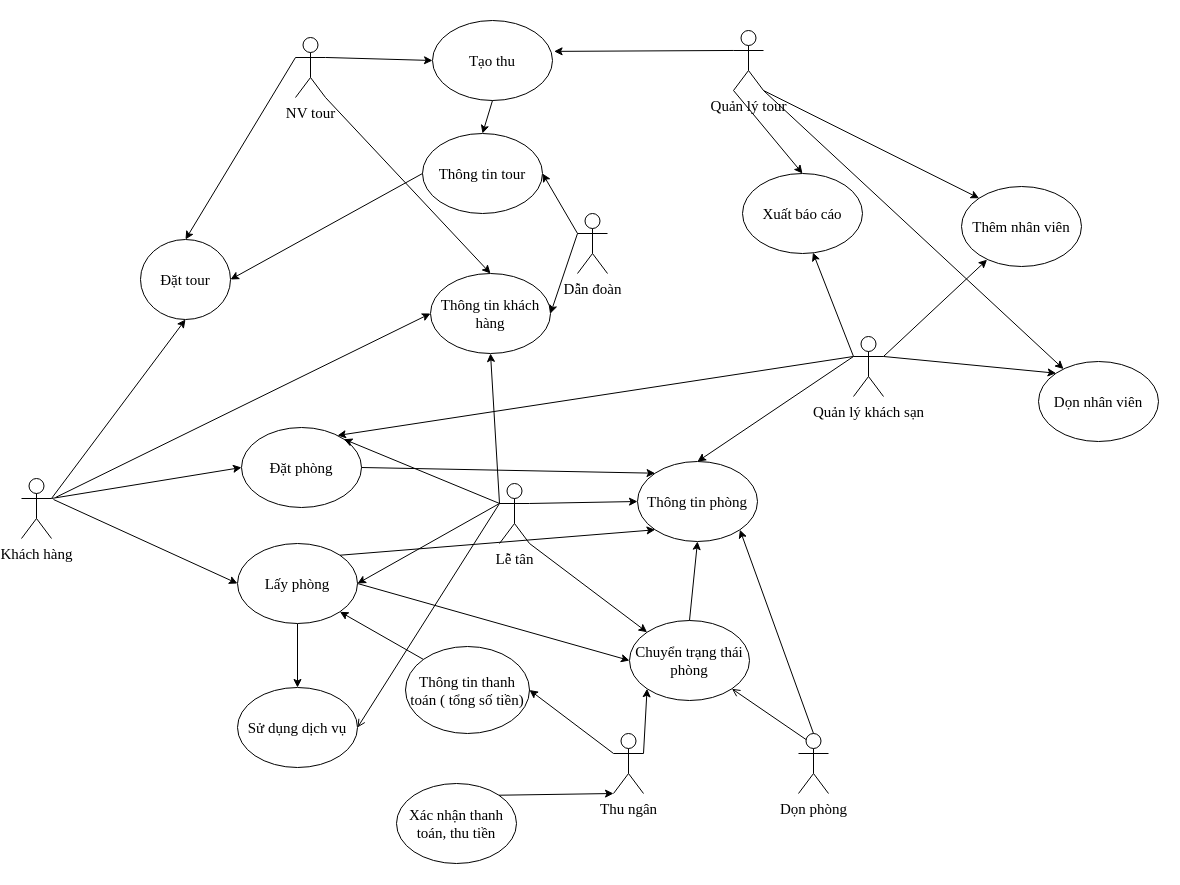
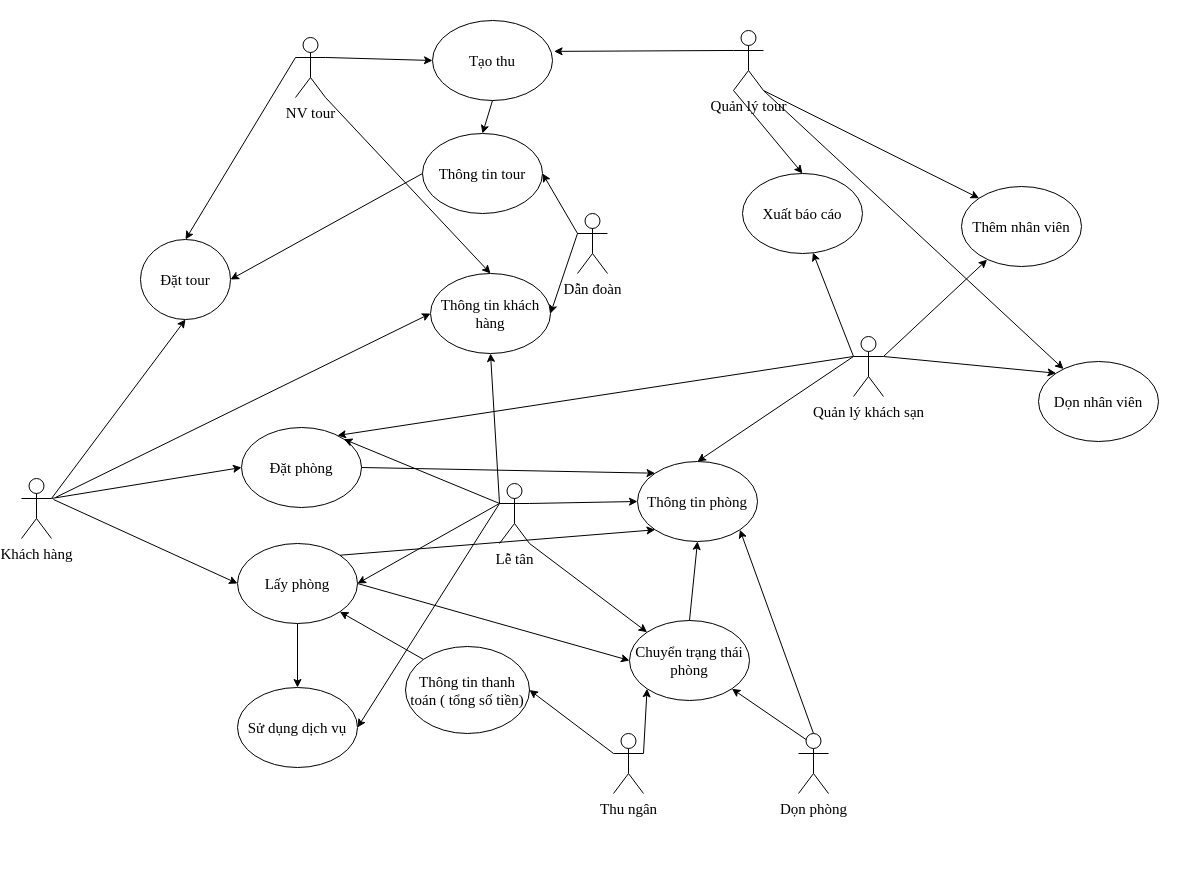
(736, 692) -> (738, 693)
(361, 722) -> (362, 720)
(553, 794) -> none
(457, 824) -> none
